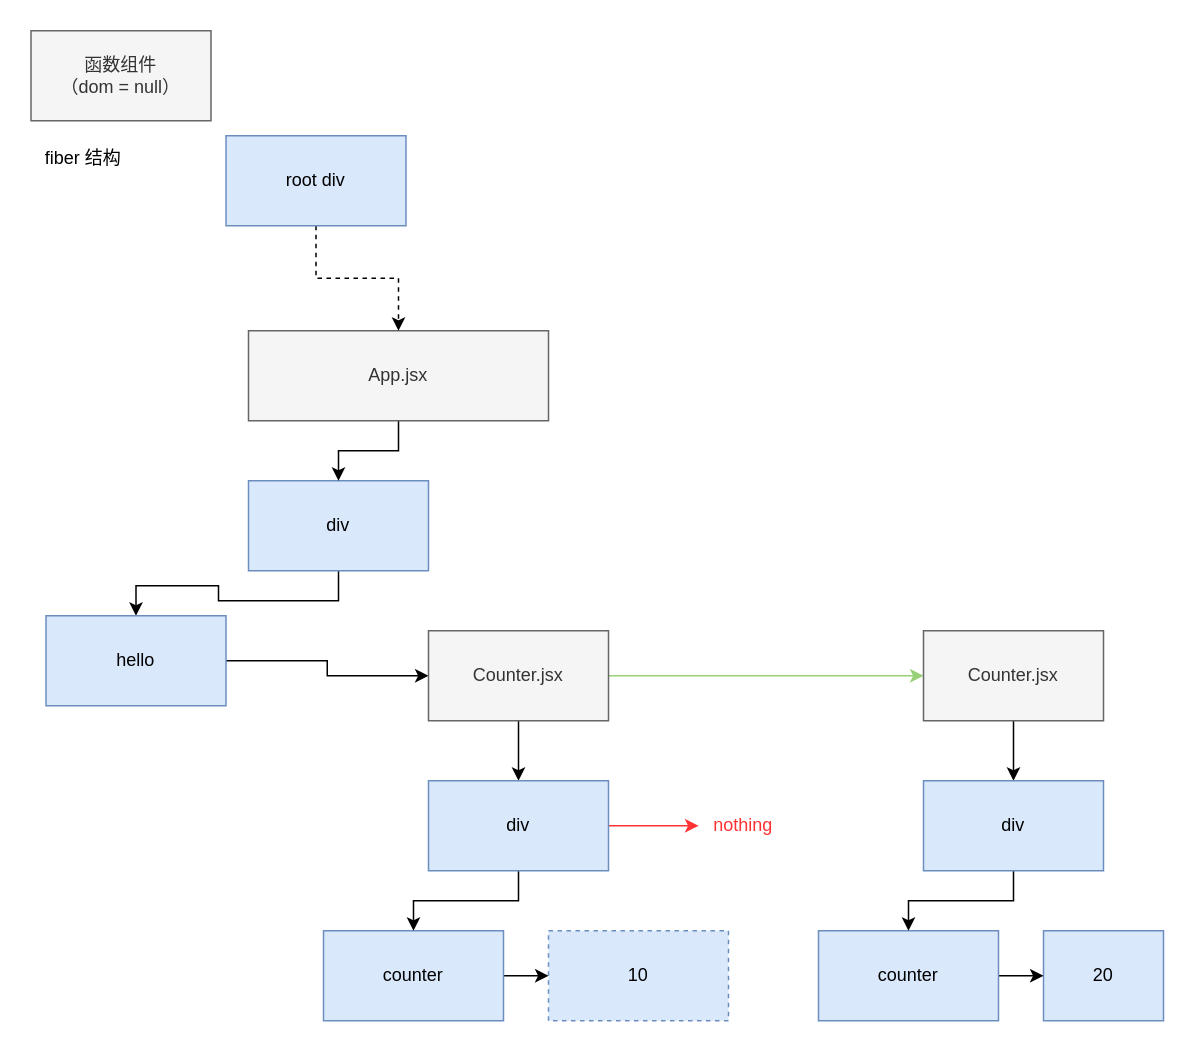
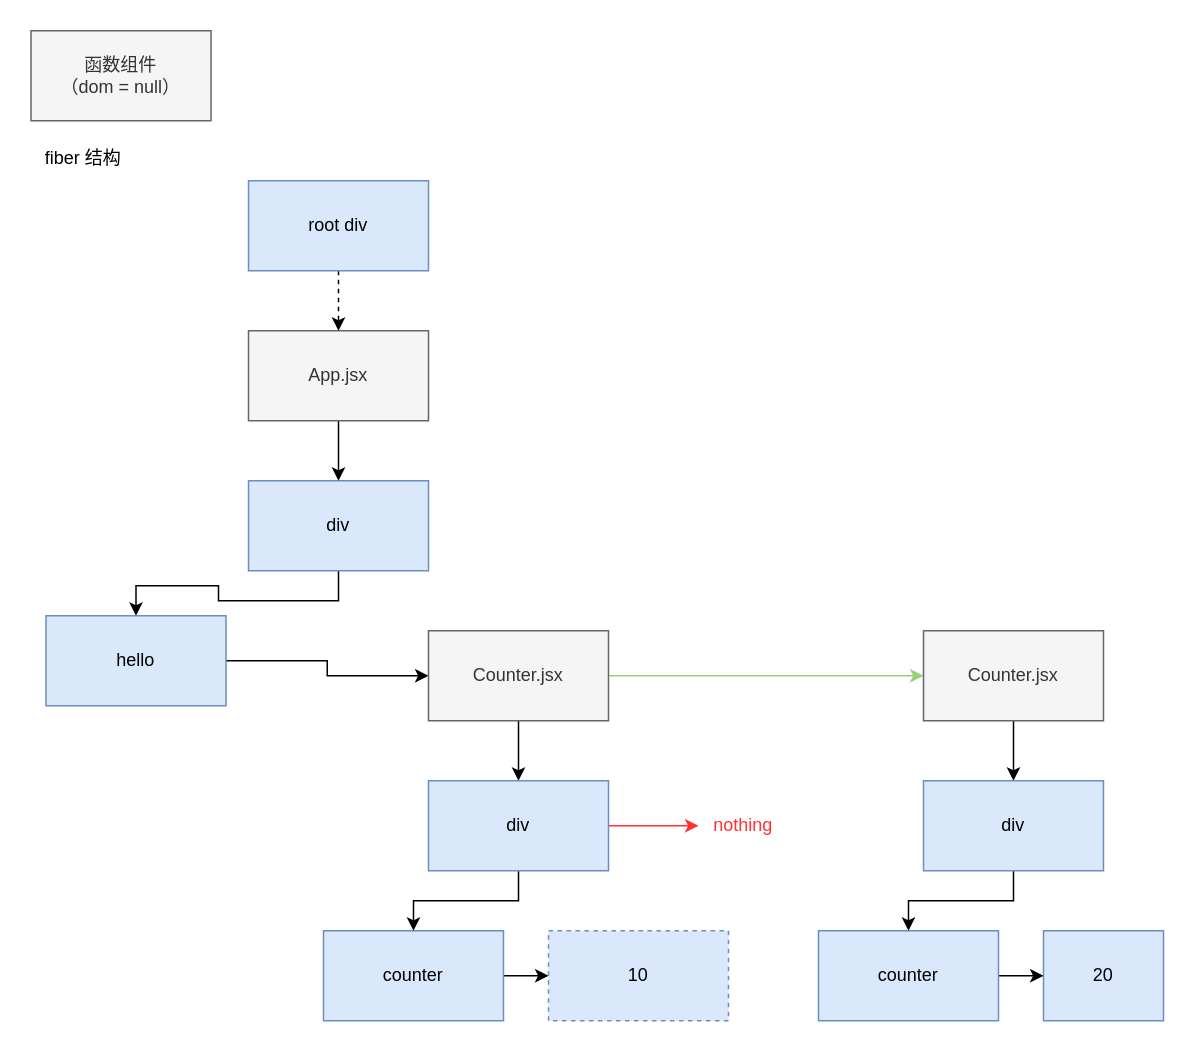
(316, 181) -> (338, 226)
(398, 376) -> (338, 376)
